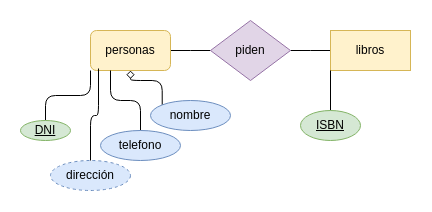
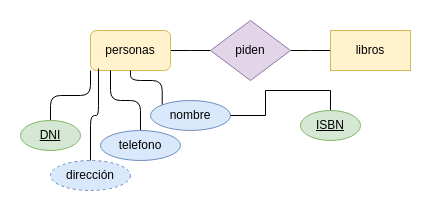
(131, 80) -> (131, 76)
(331, 82) -> (270, 91)
(46, 131) -> (51, 136)
